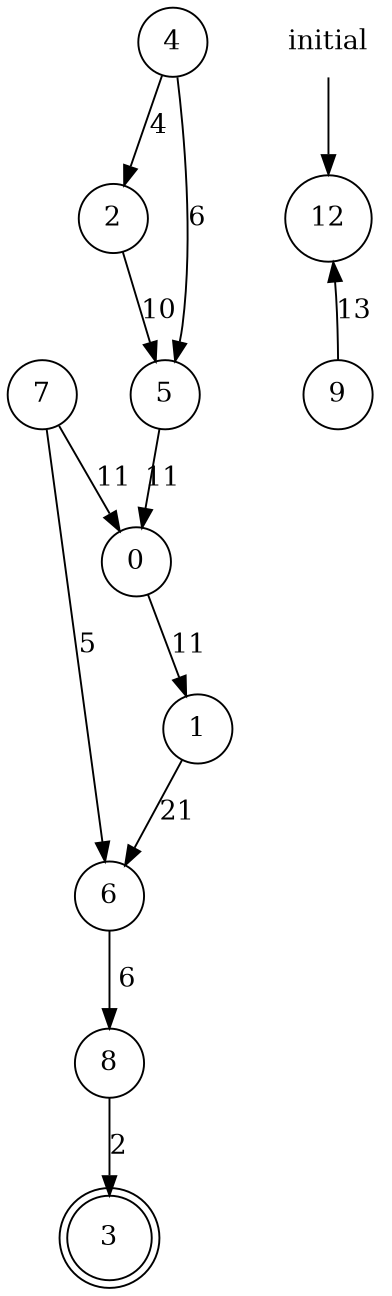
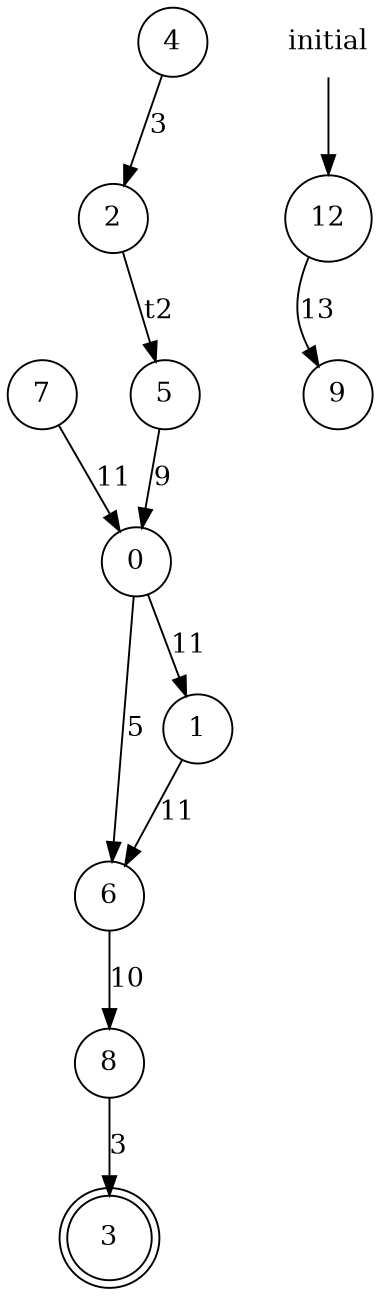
(159, 126) -> (159, 126)
(187, 210) -> none
(159, 311) -> (159, 311)
(337, 321) -> (297, 304)
(163, 478) -> (163, 478)
(75, 636) -> (124, 719)
(178, 813) -> (178, 813)
(128, 980) -> (128, 980)
(119, 1147) -> (119, 1147)
